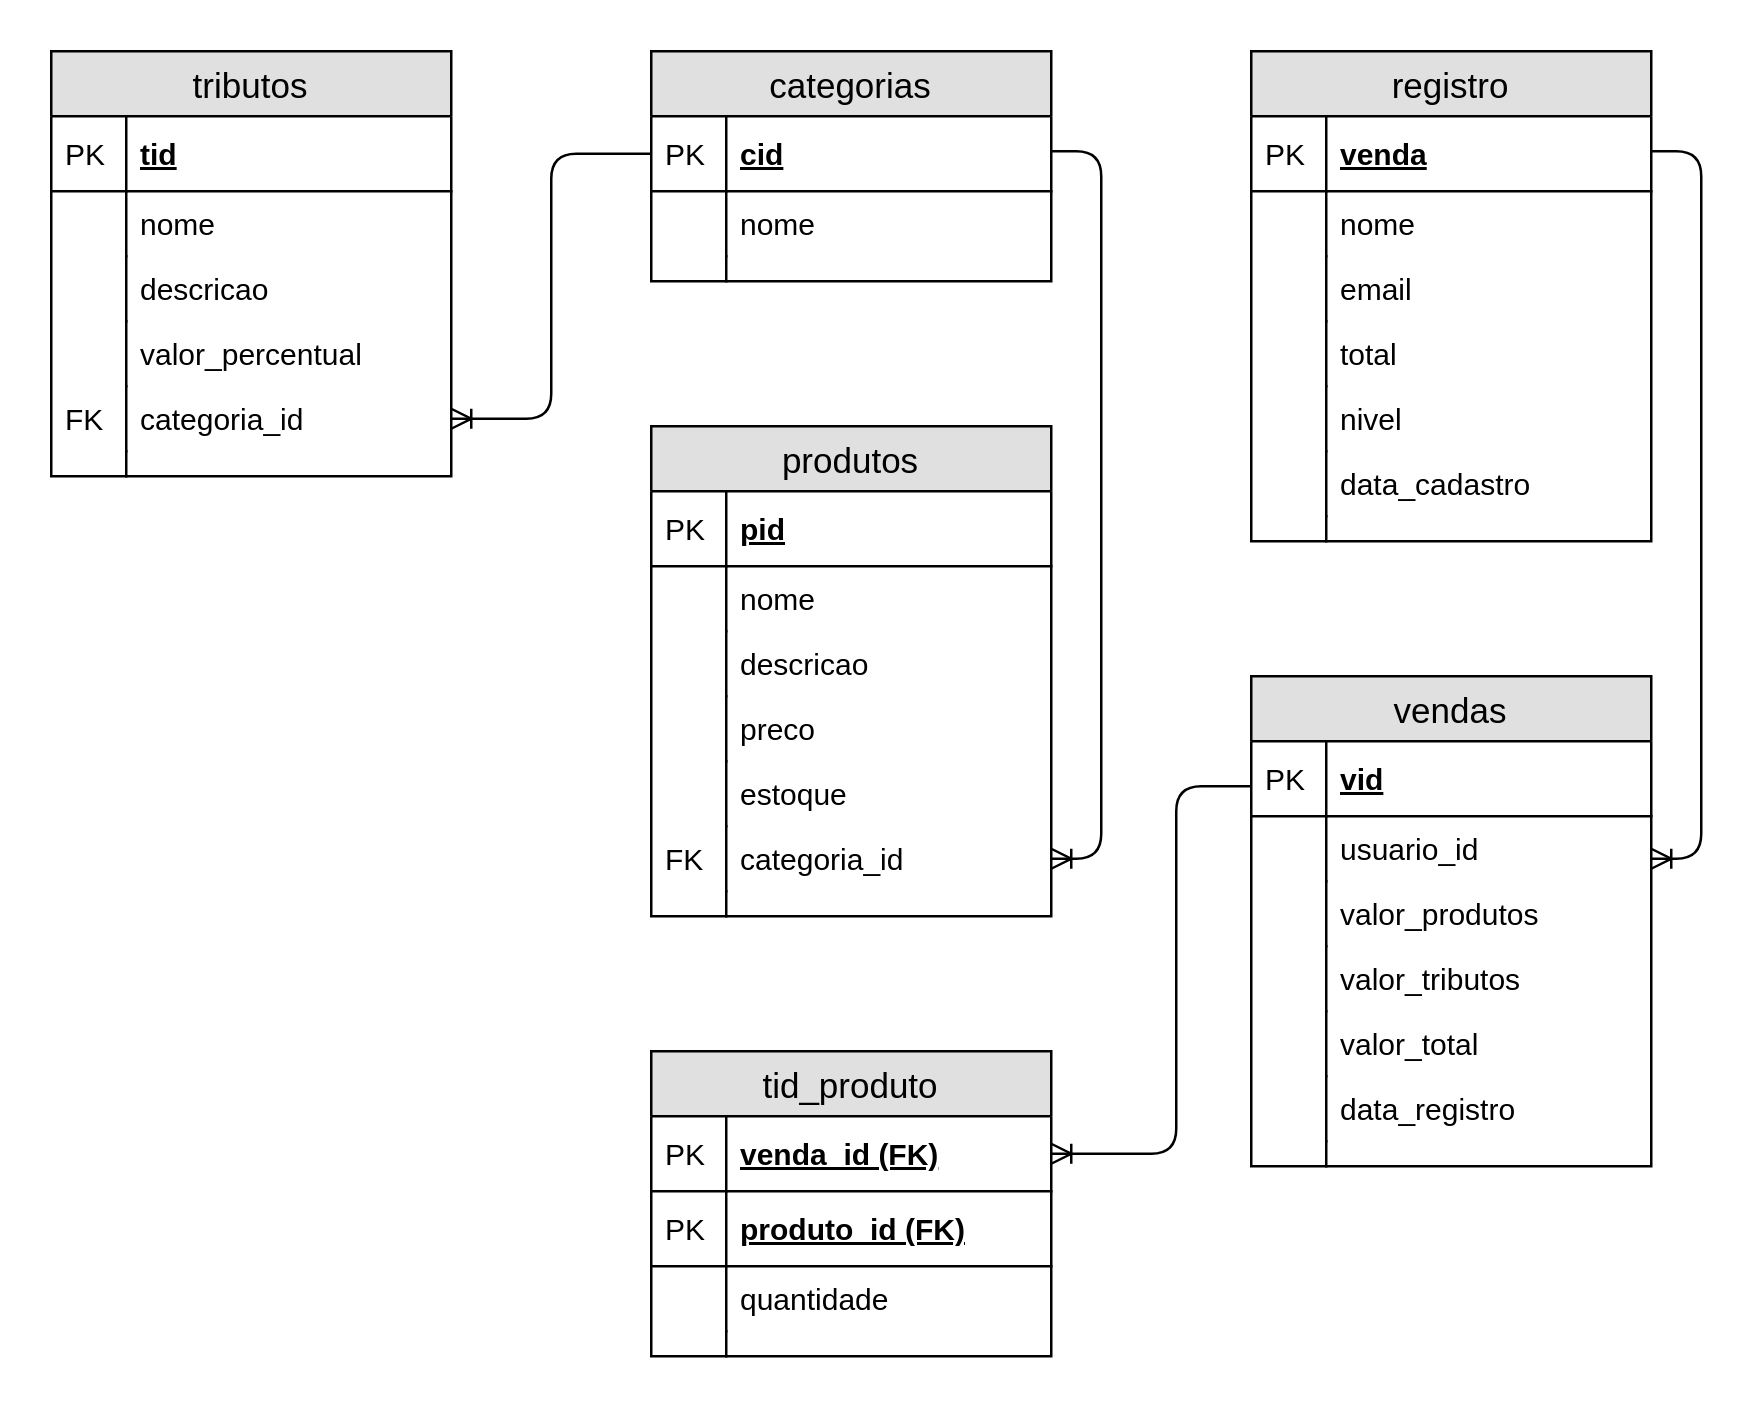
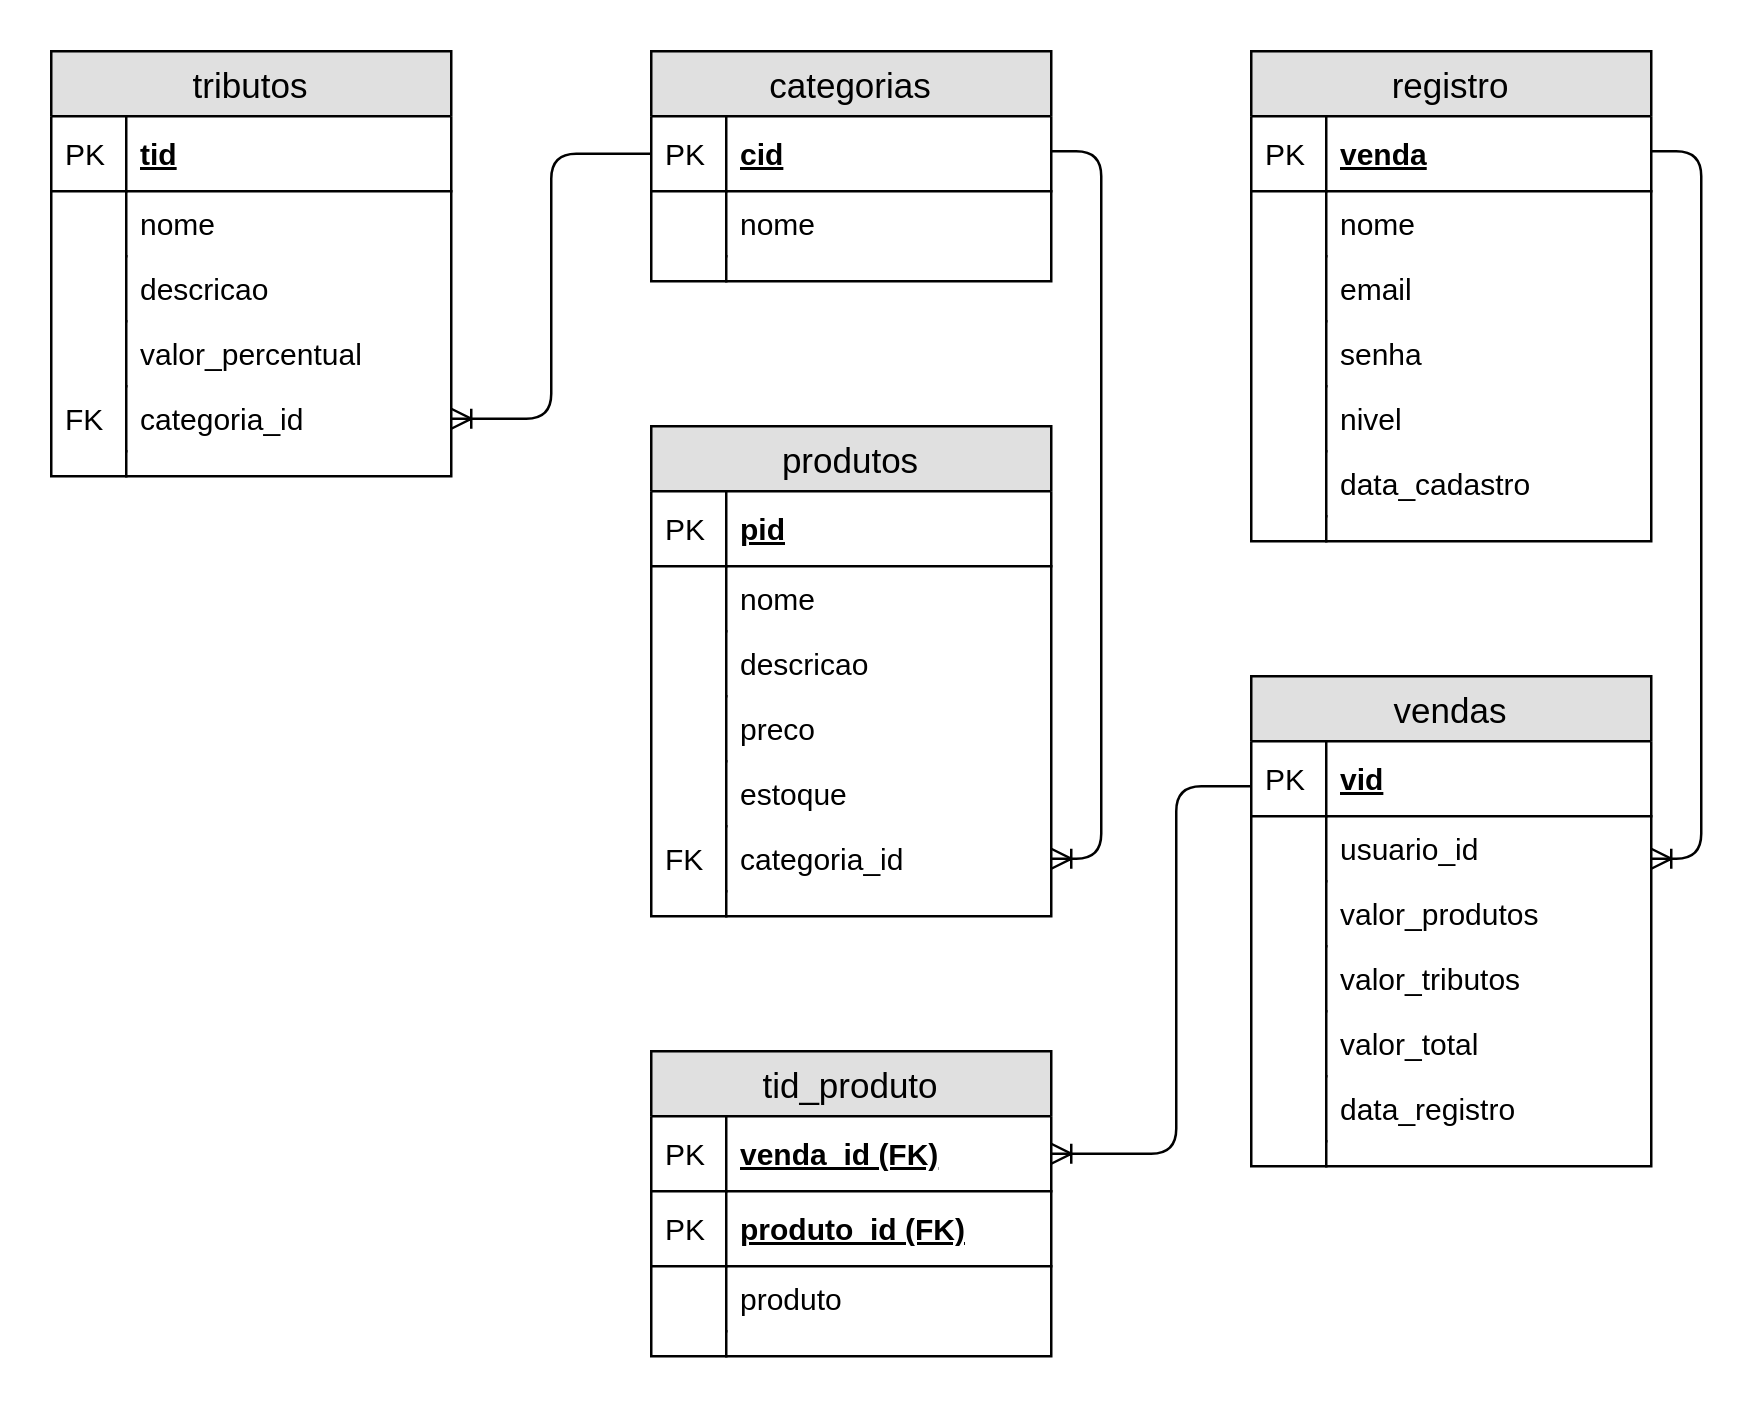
(1378, 355) -> (1382, 355)
(820, 1300) -> (799, 1300)
